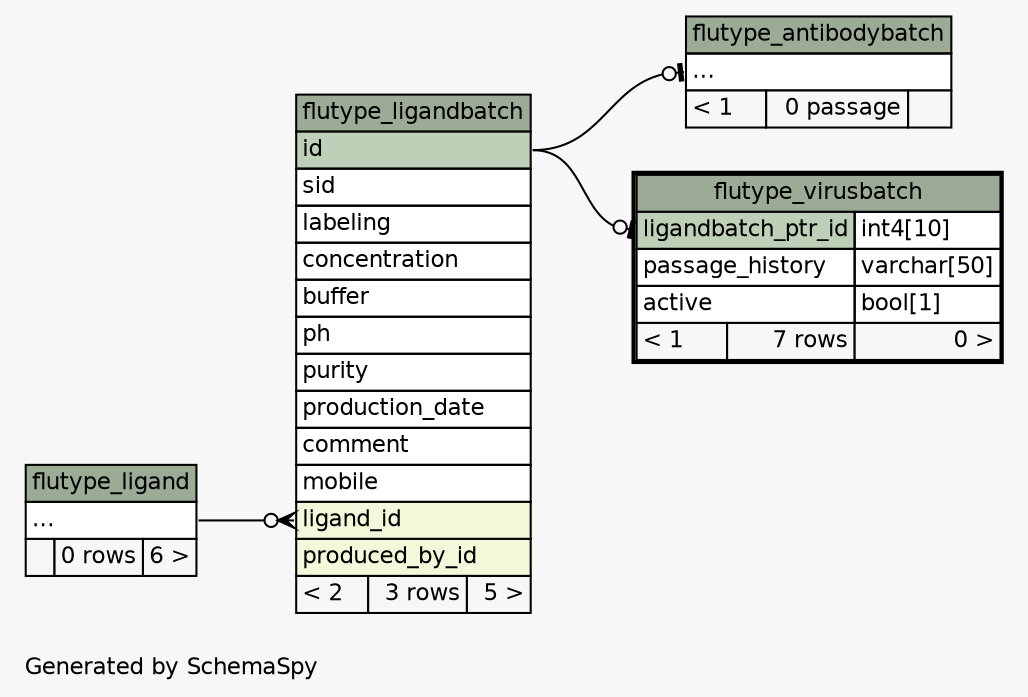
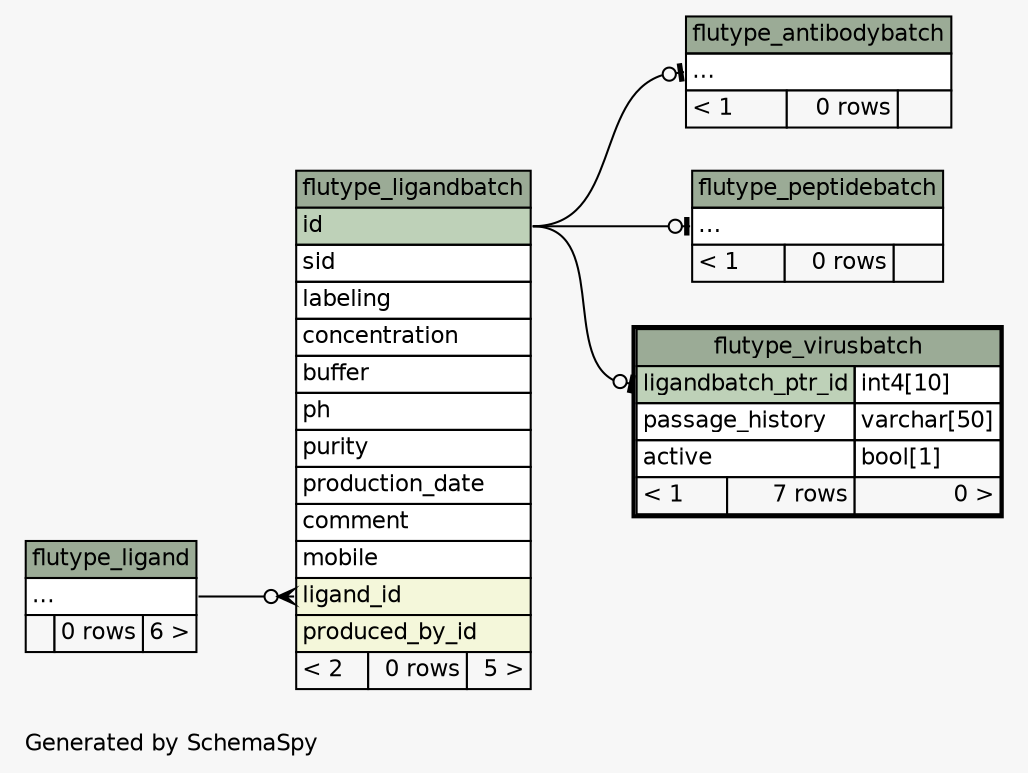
(843, 108) -> (854, 108)
none -> (818, 226)
(423, 593) -> (423, 670)
